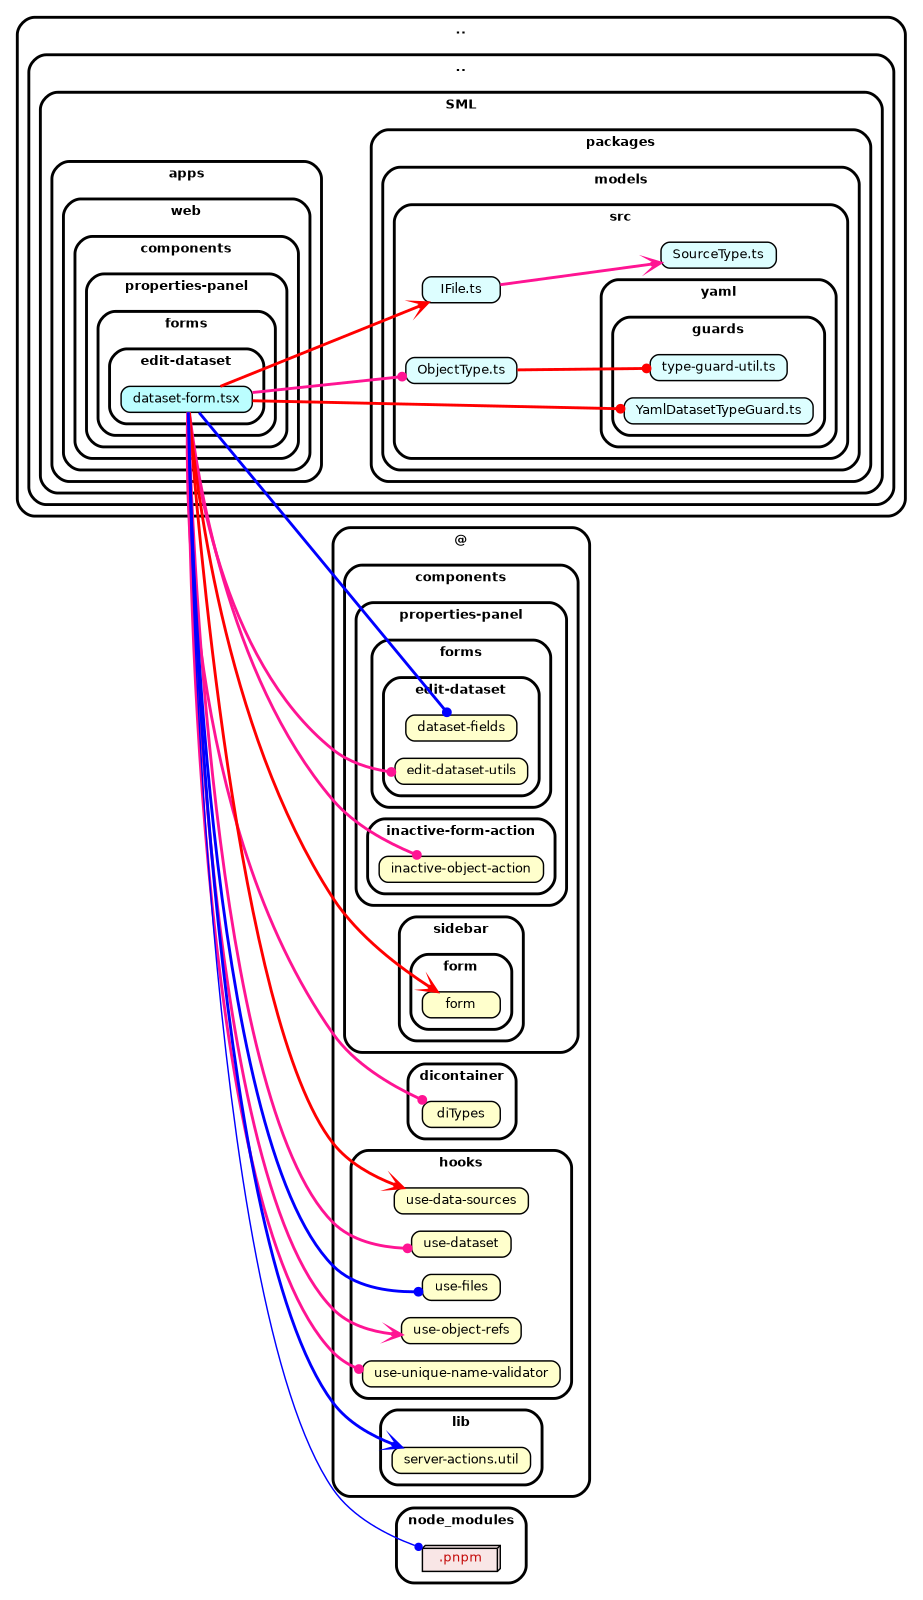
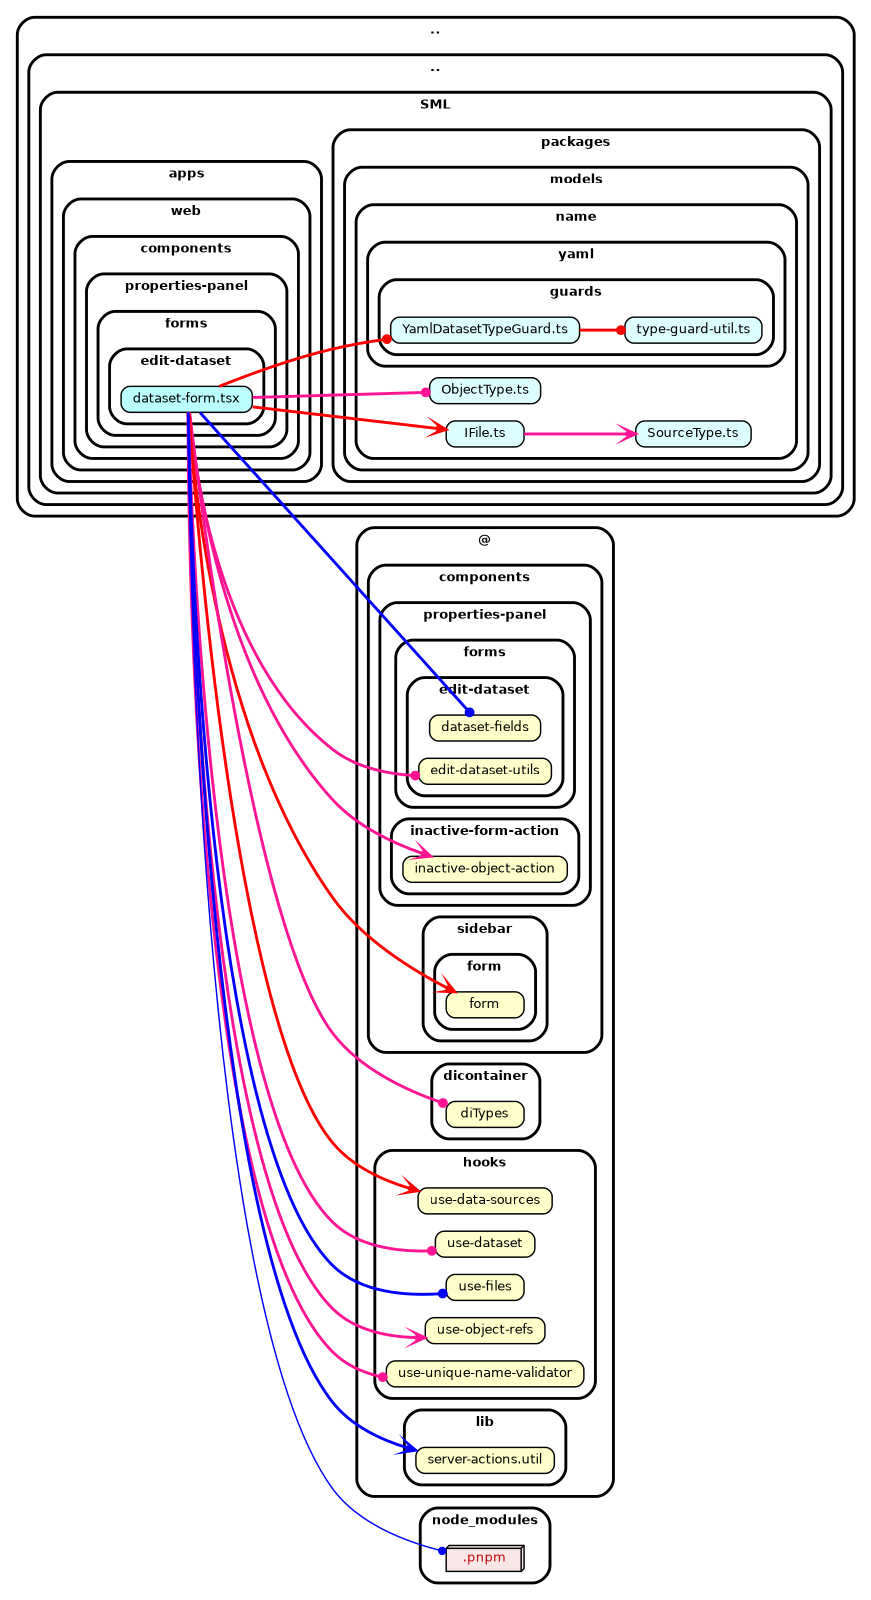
(621, 218) -> (576, 218)
(580, 369) -> (598, 330)
(258, 674) -> (252, 666)
